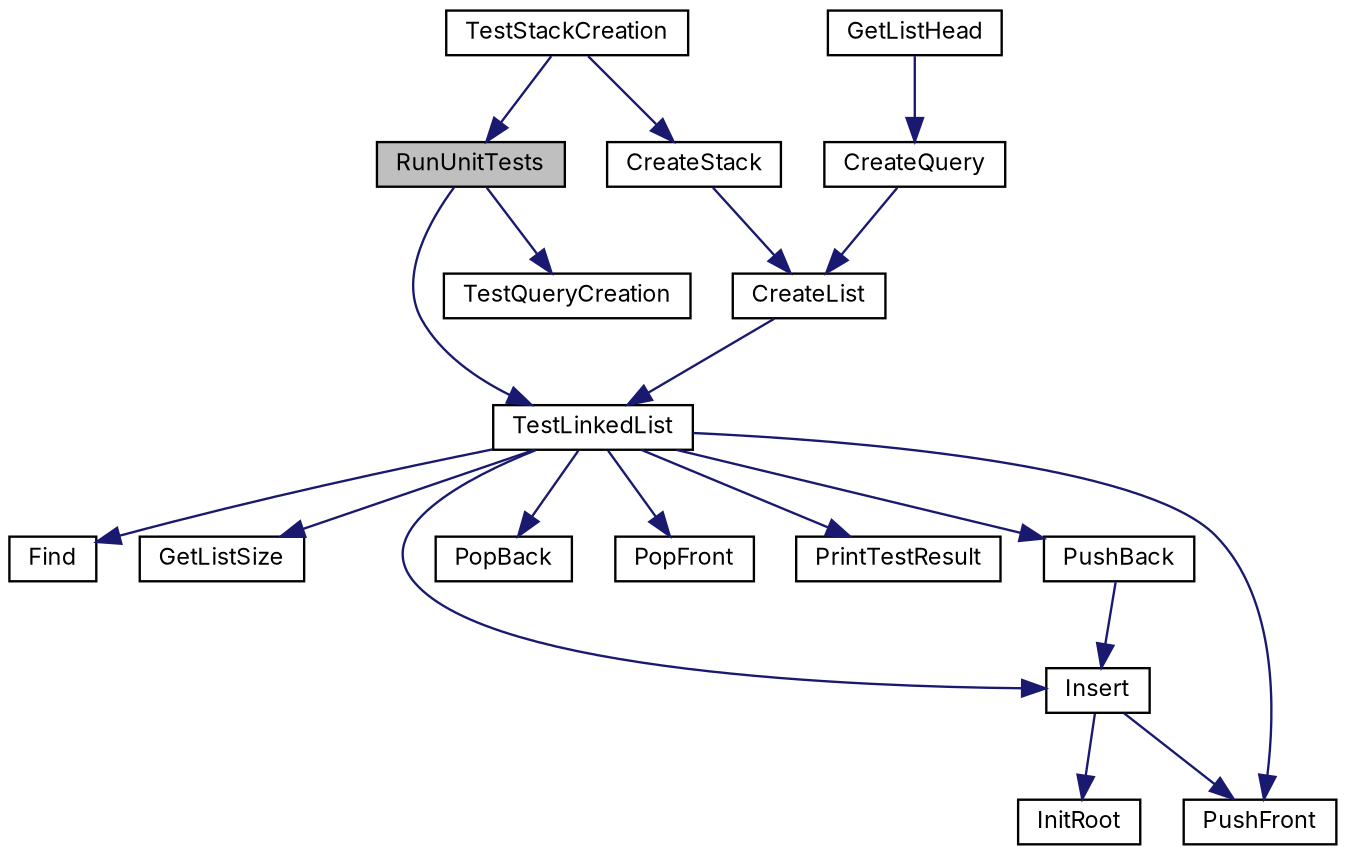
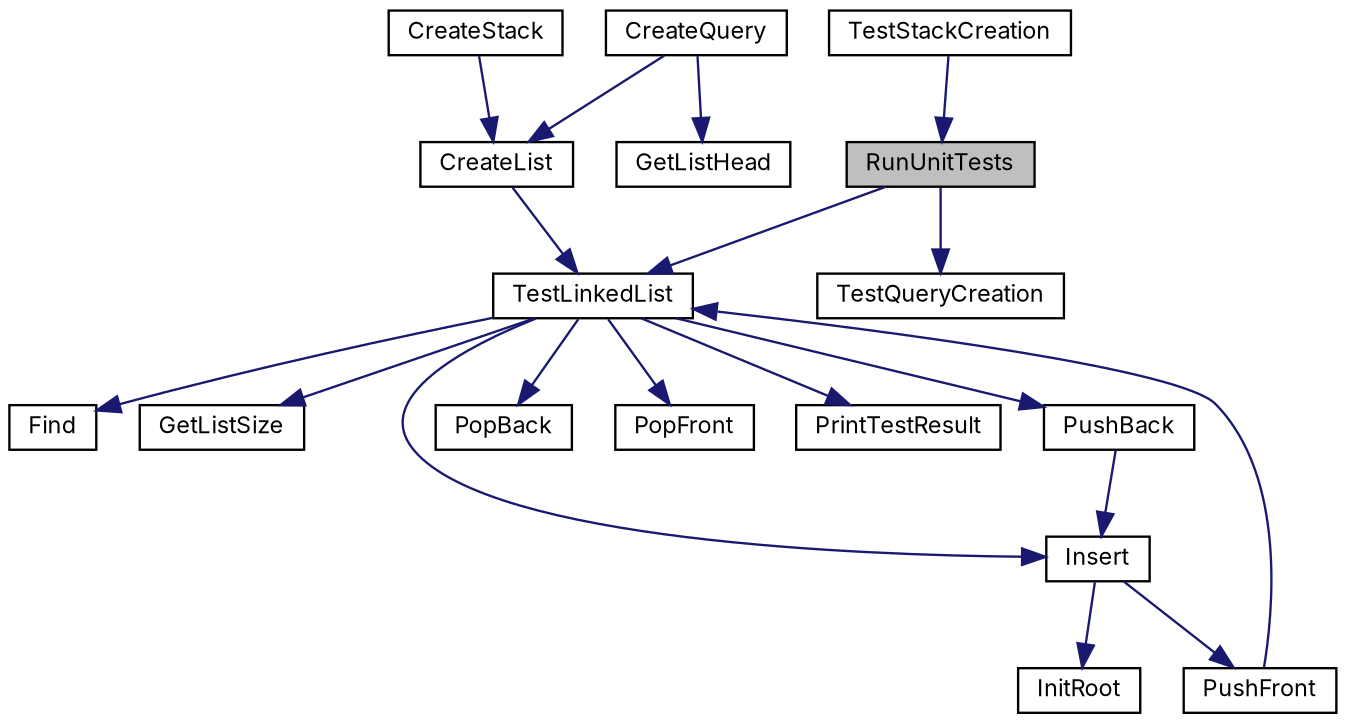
(915, 87) -> (699, 87)
(622, 90) -> none
(1086, 480) -> (1106, 368)
